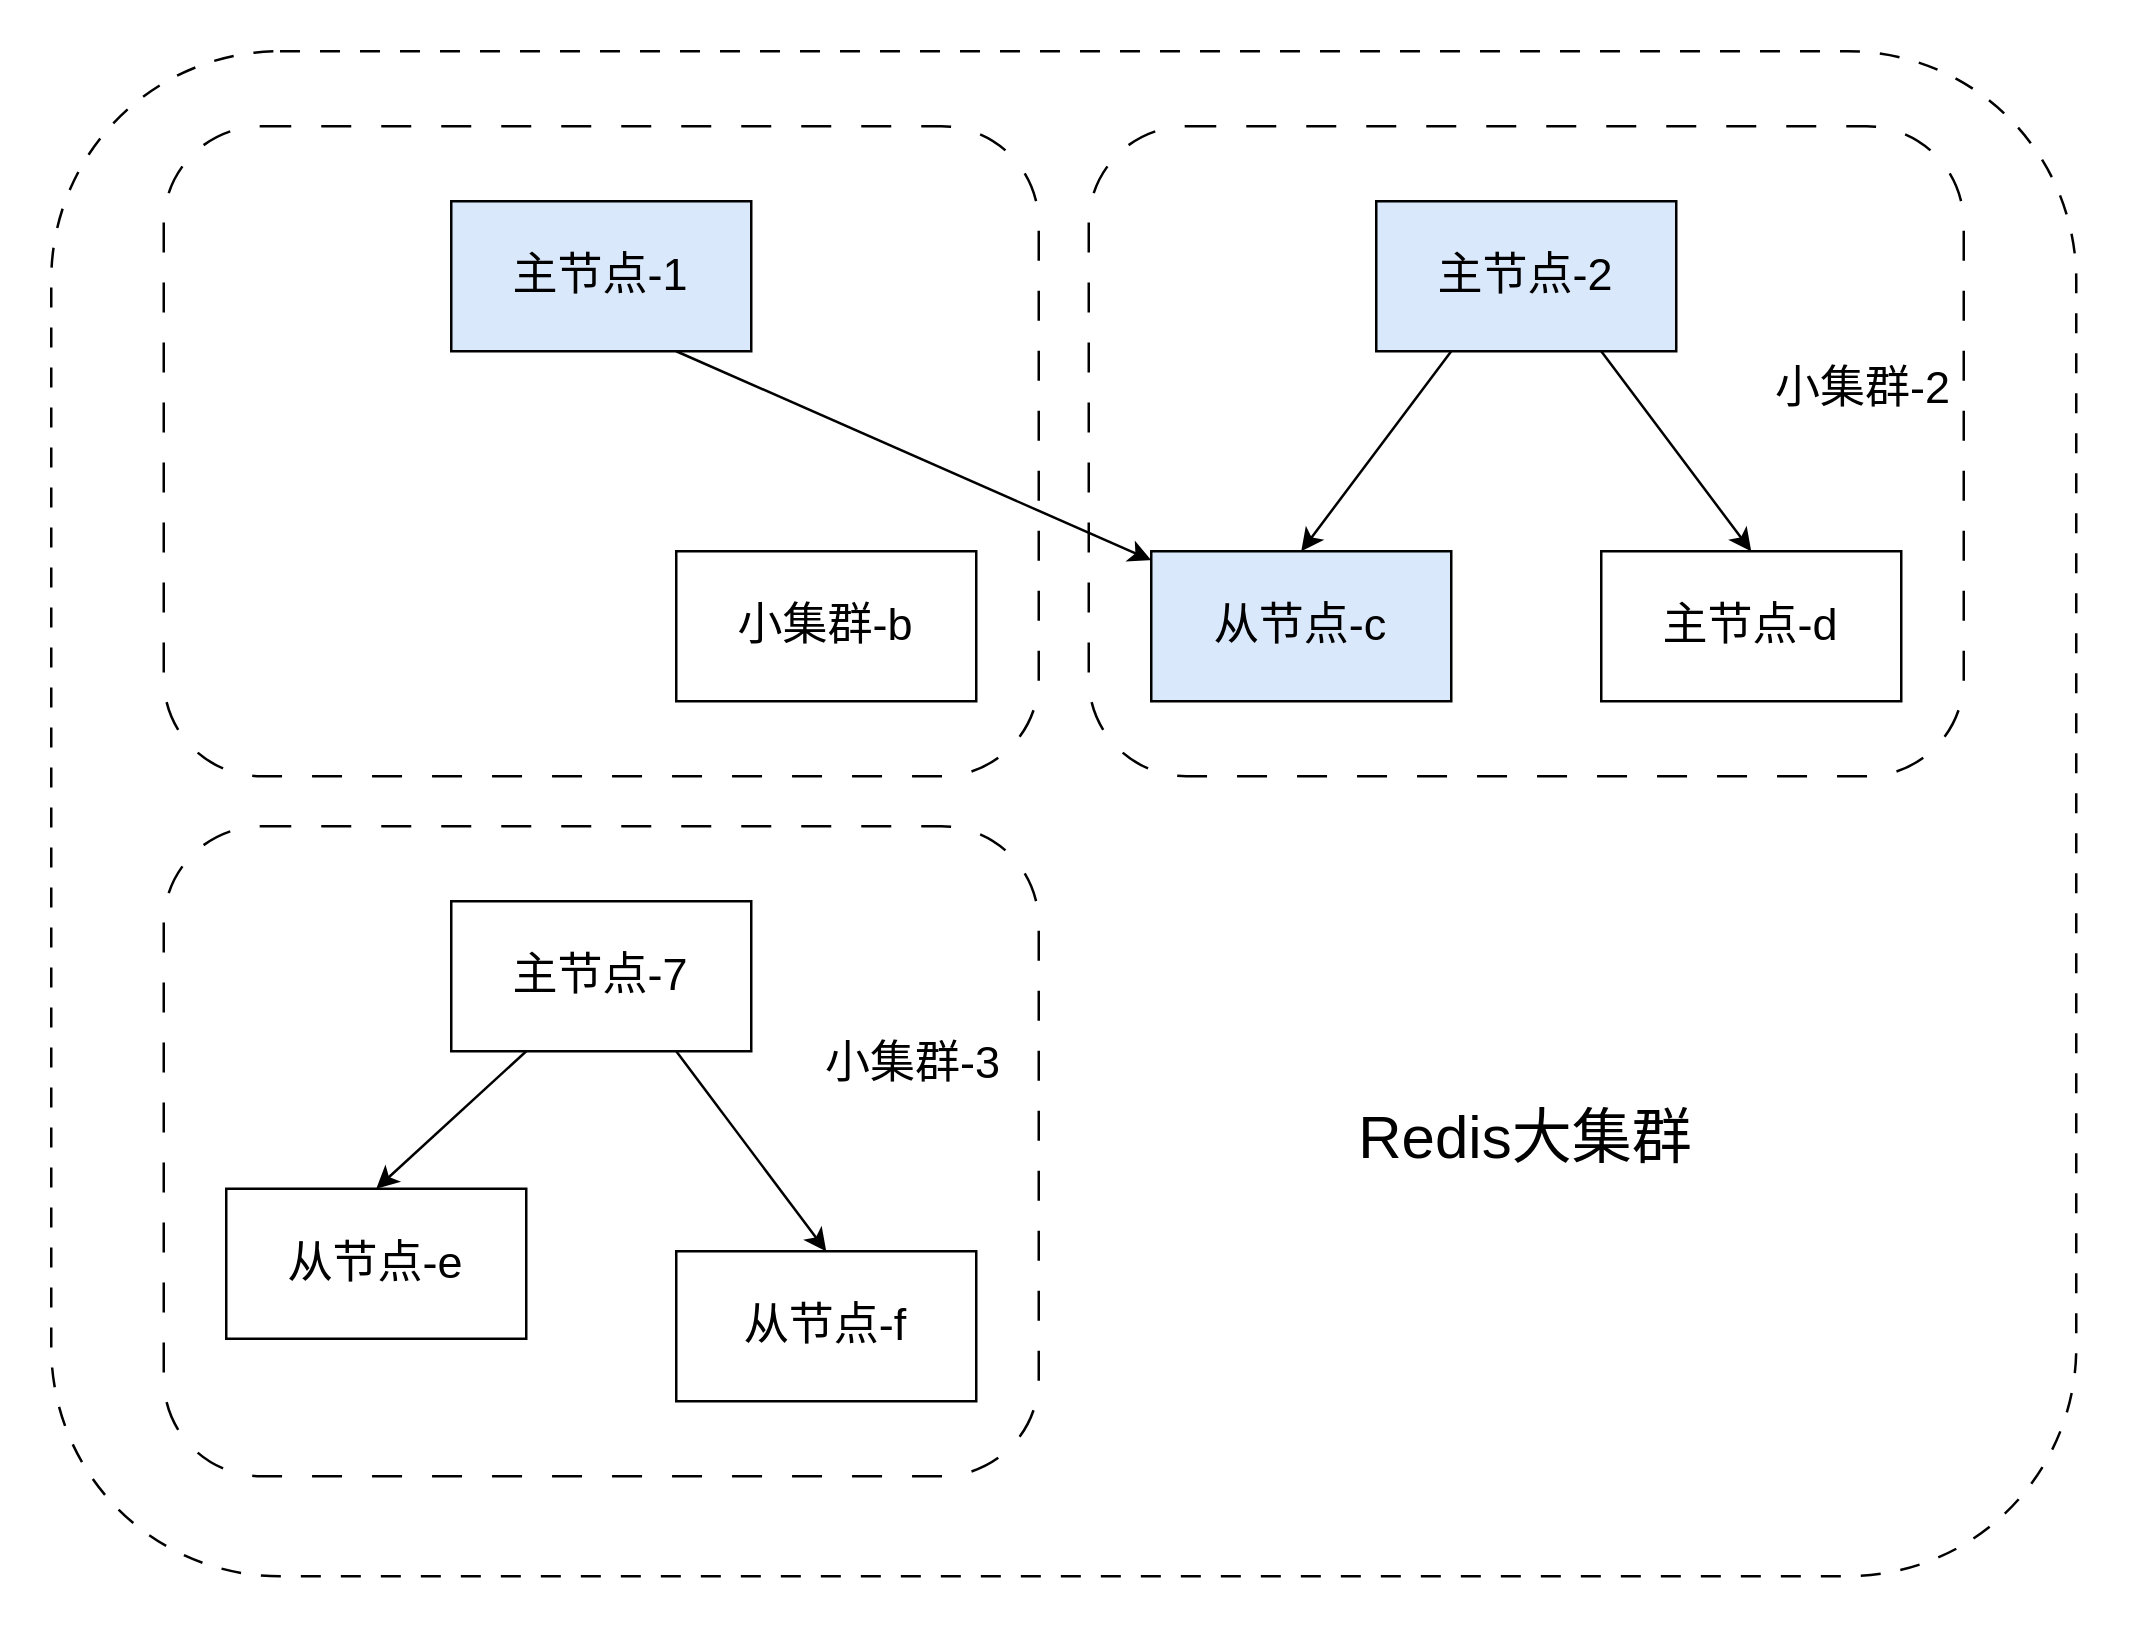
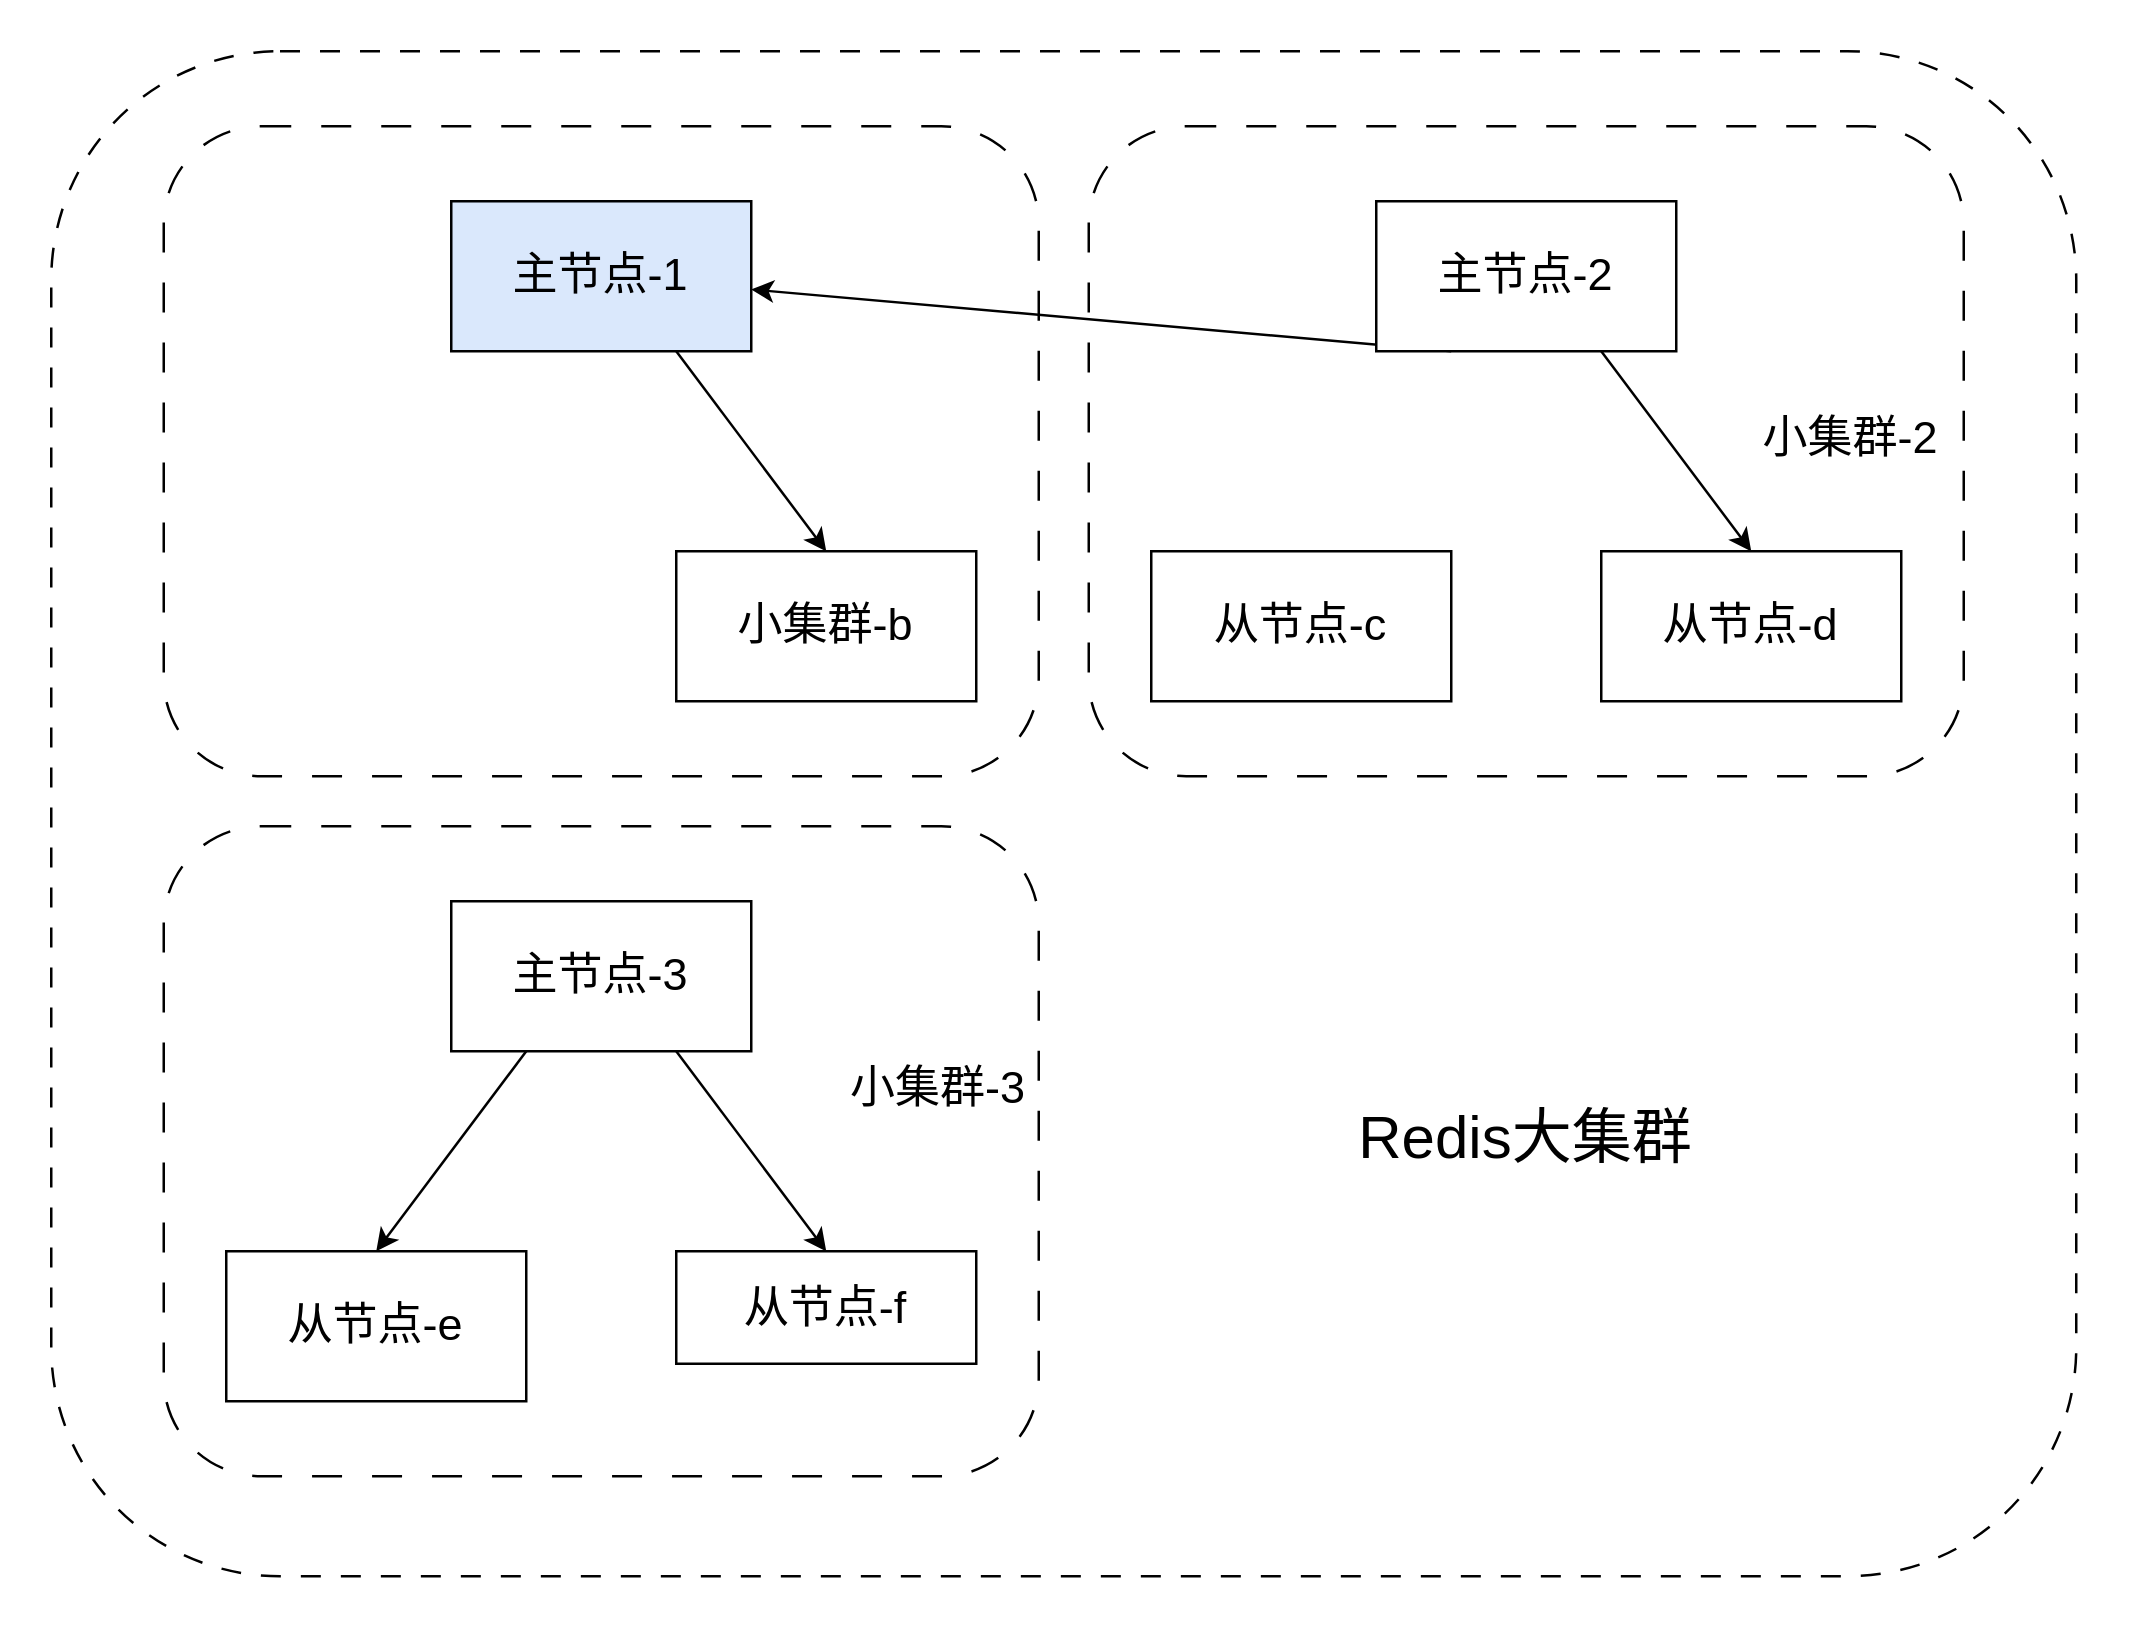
(1526, 276) -> (1526, 276)
(1864, 389) -> (1851, 439)
(1381, 445) -> (1072, 318)
(906, 452) -> (746, 445)
(1301, 626) -> (1301, 626)
(1751, 626) -> (1751, 626)
(601, 976) -> (601, 976)
(914, 1064) -> (939, 1089)
(376, 1264) -> (376, 1326)
(826, 1326) -> (826, 1308)
